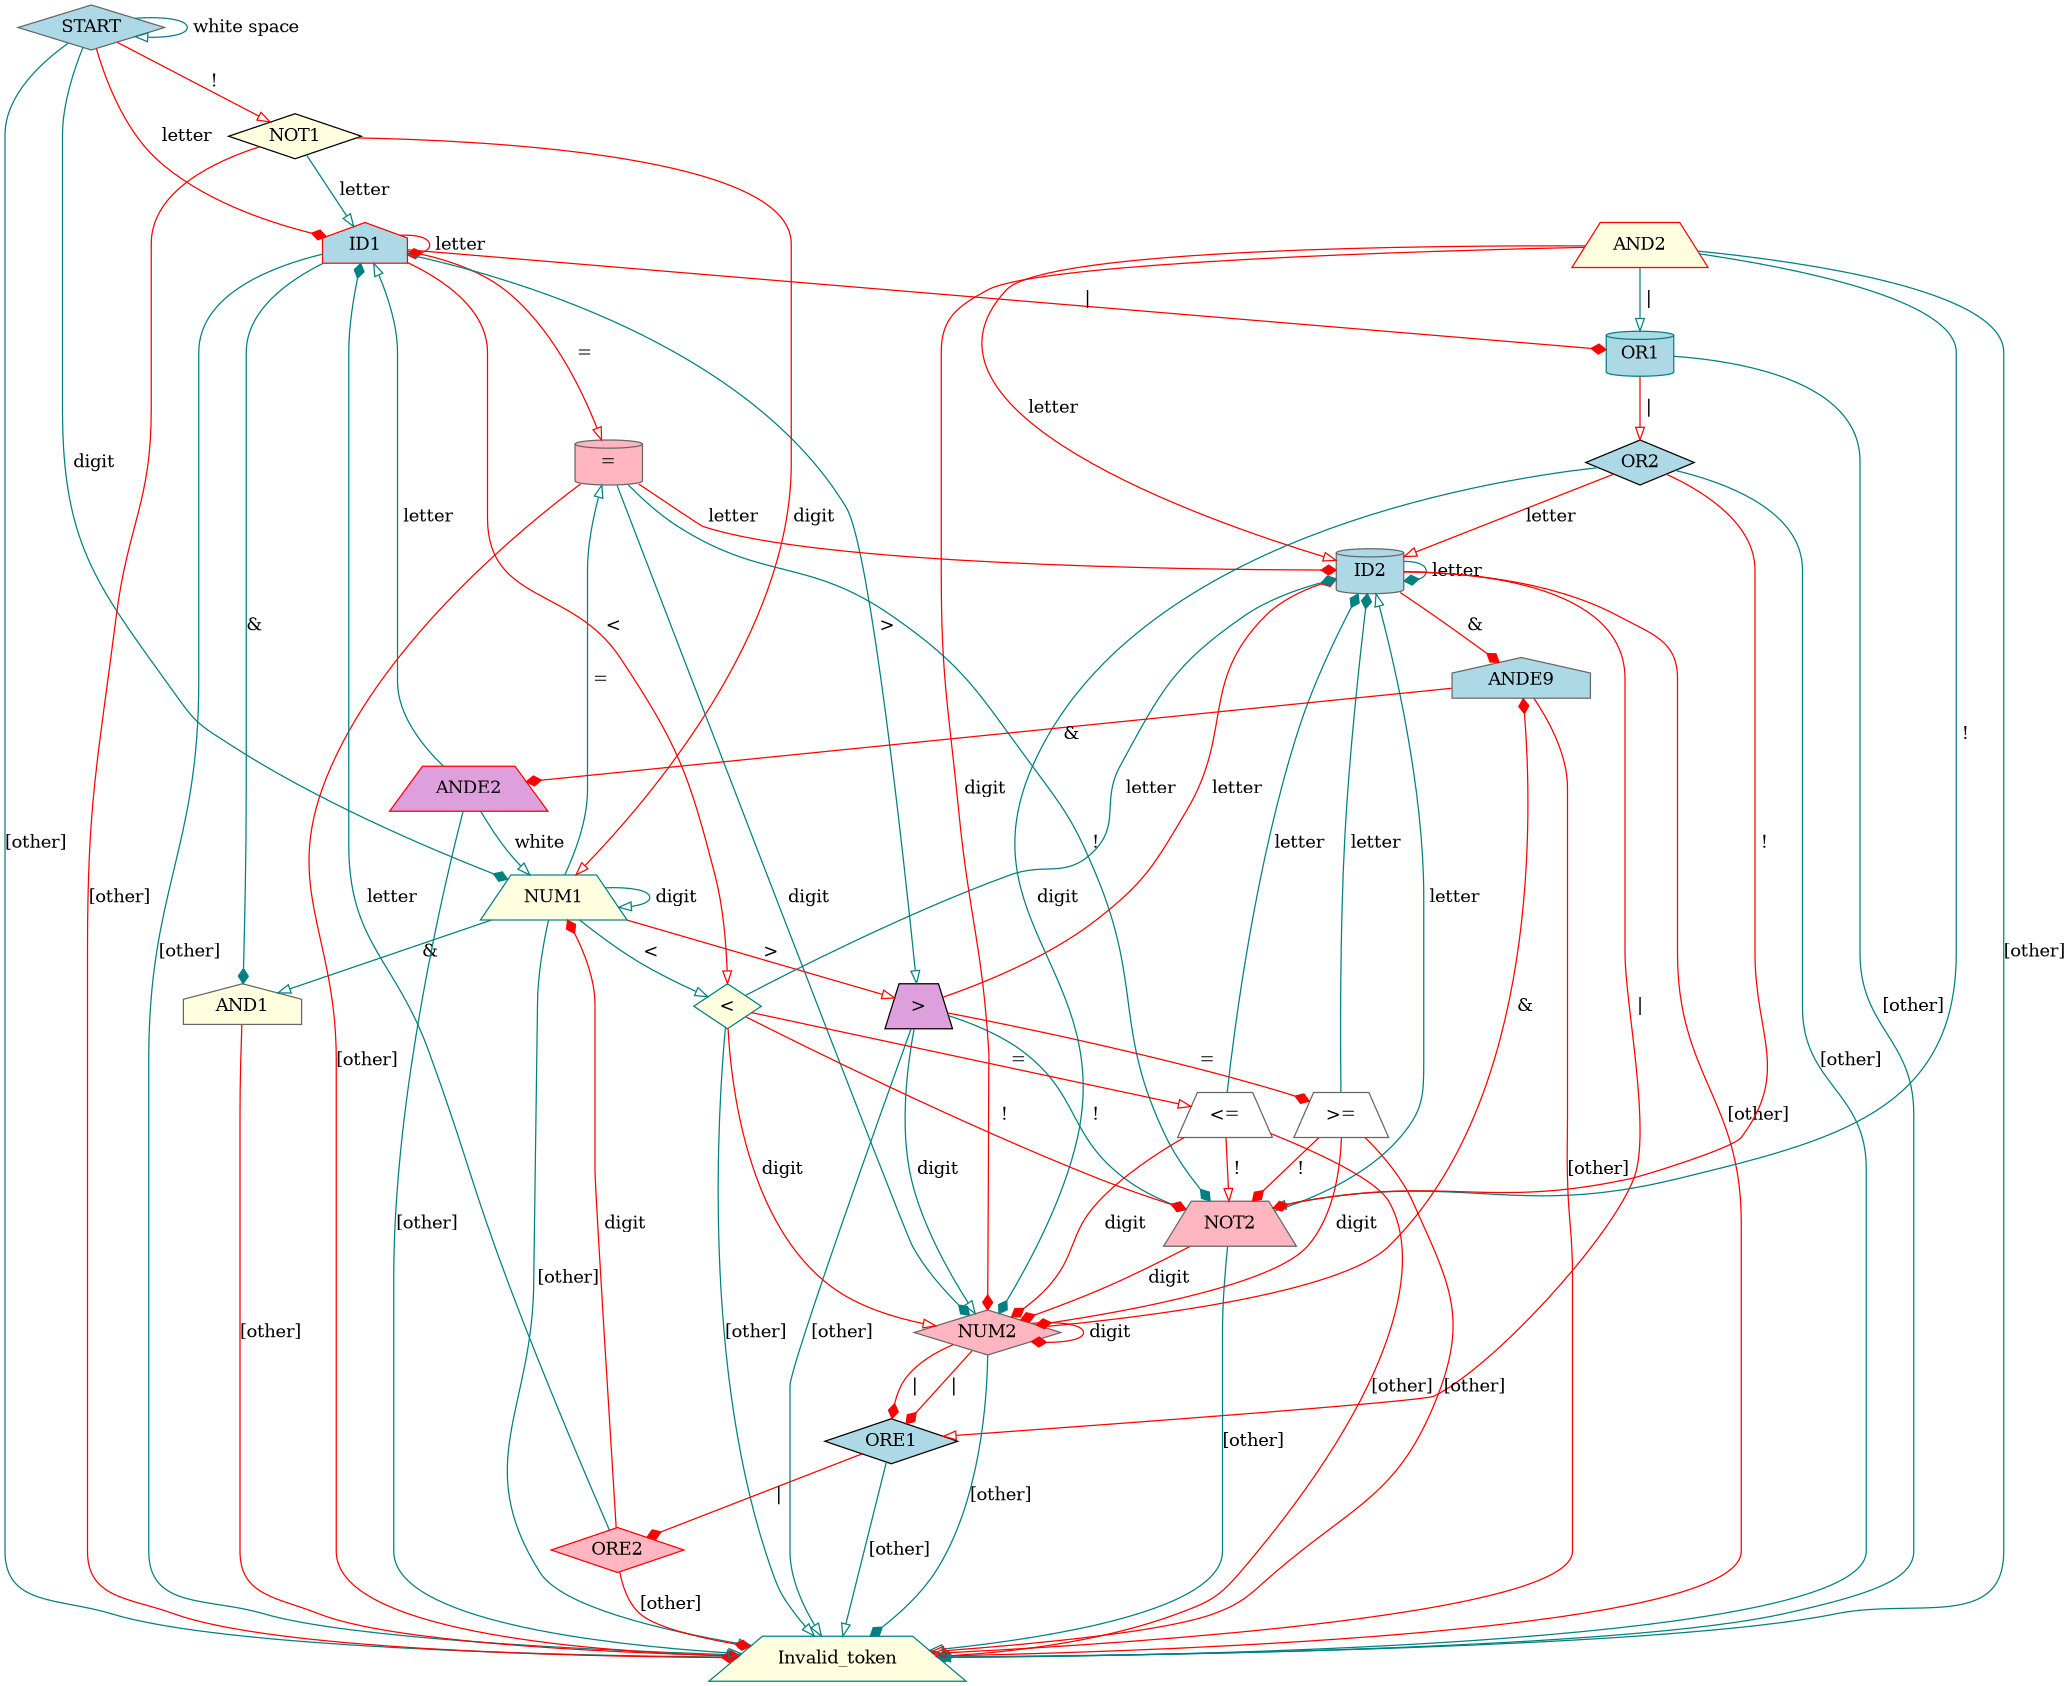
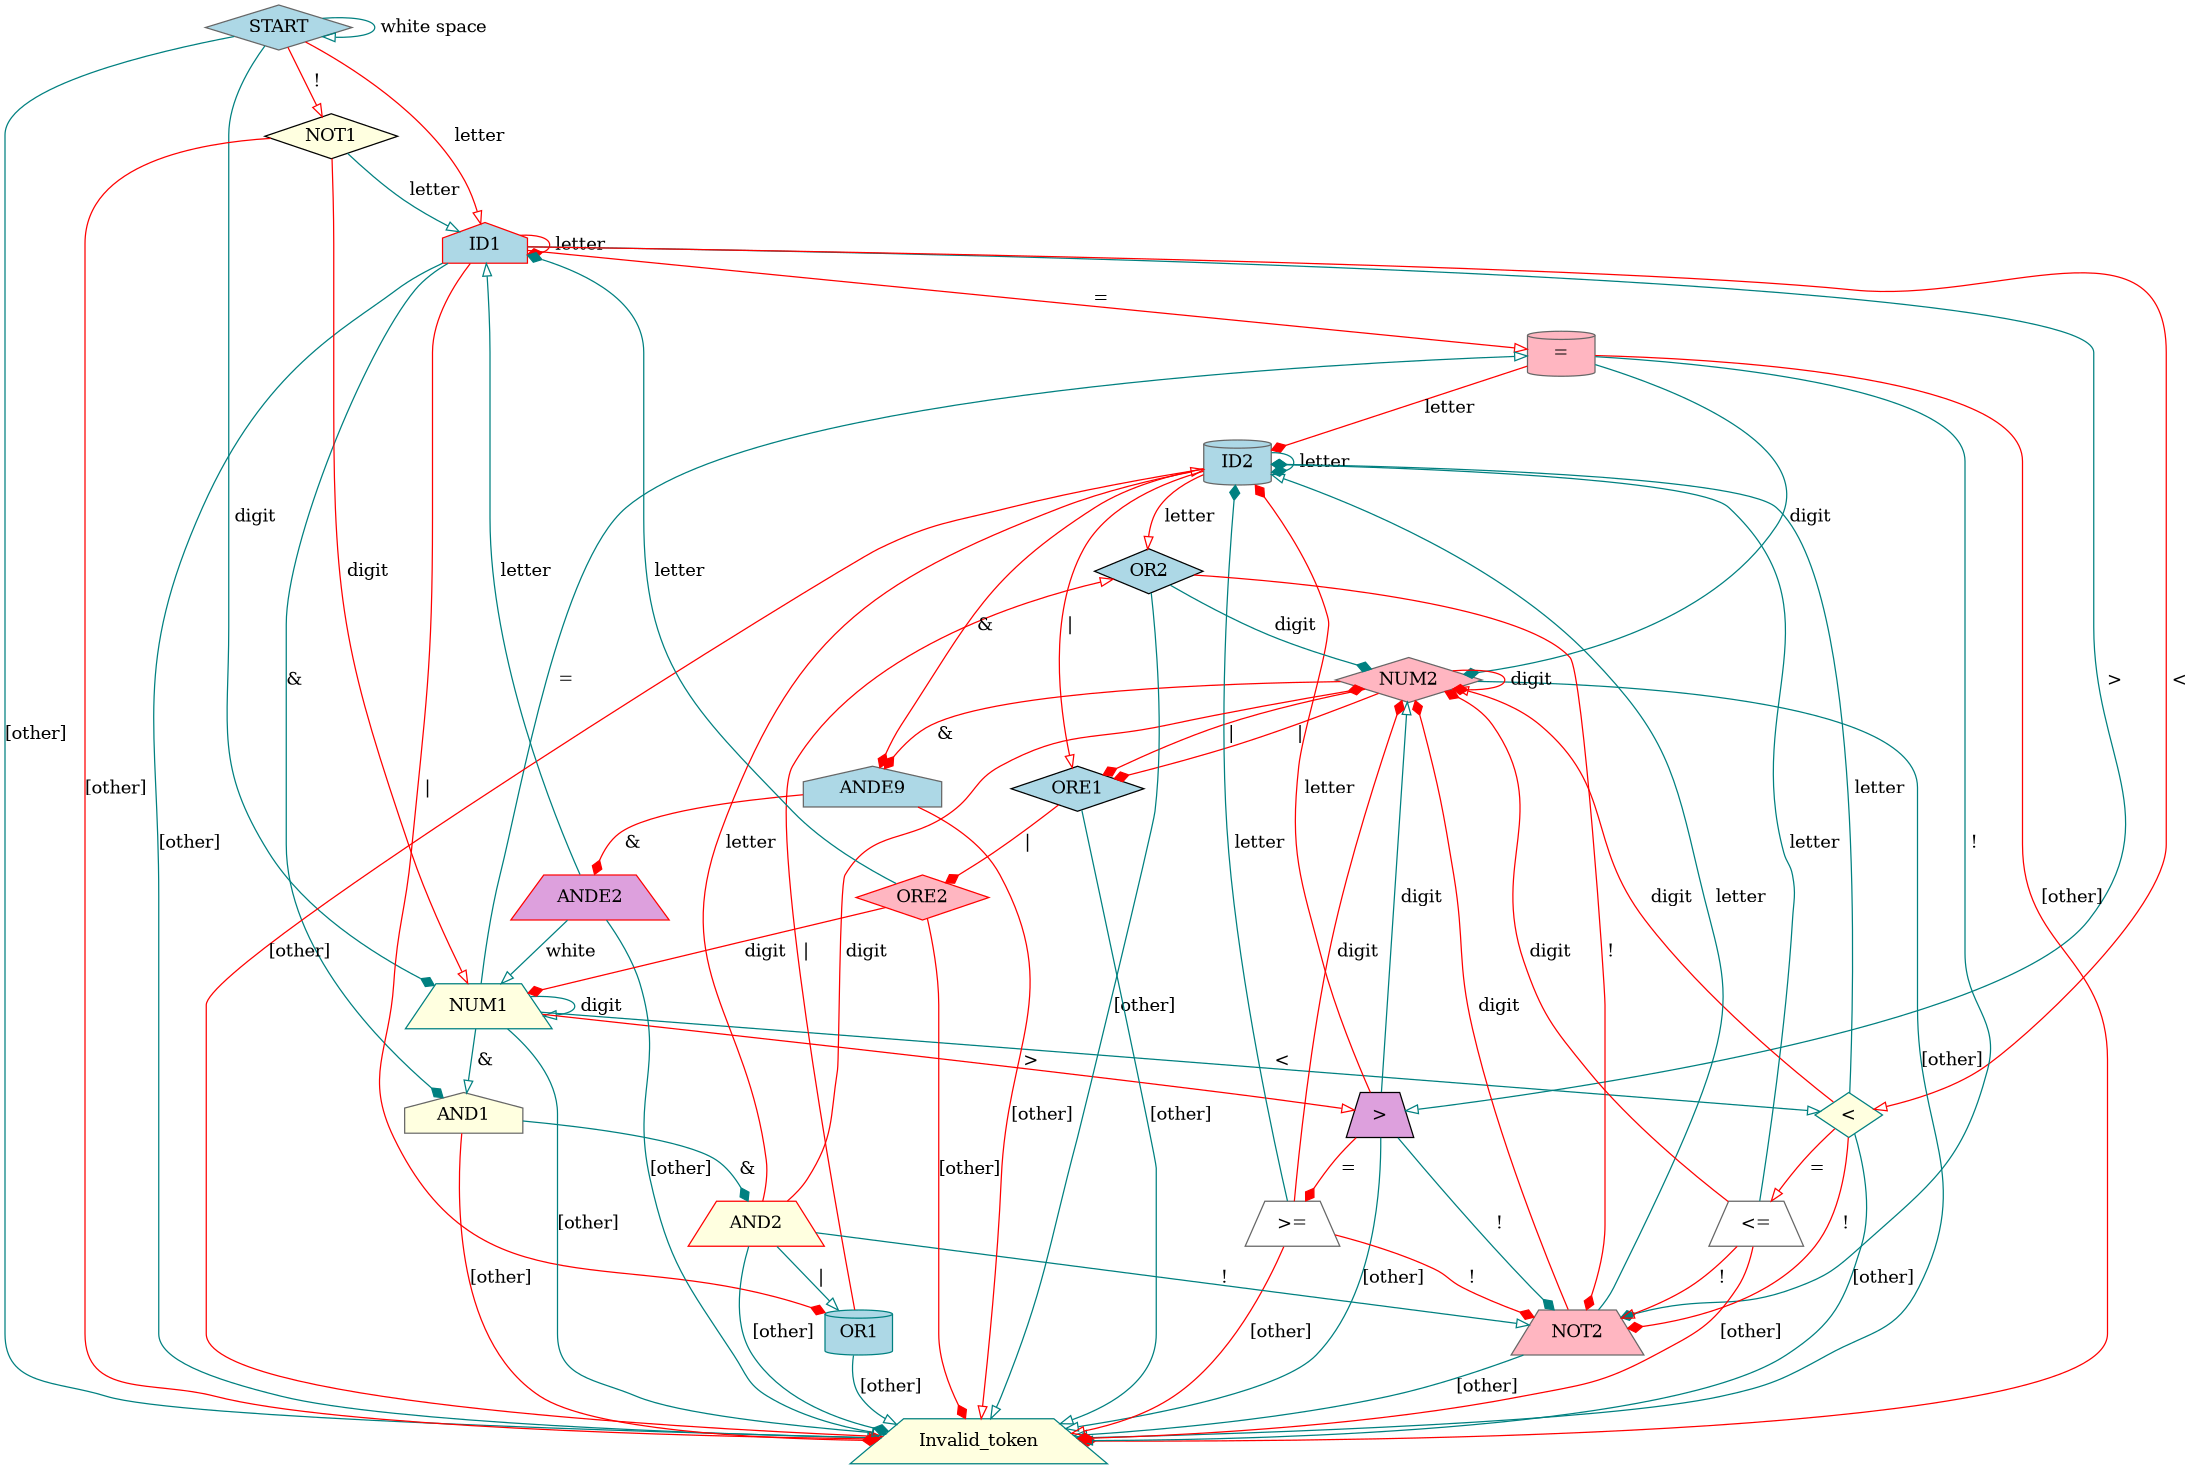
(174, 174) -> (407, 112)
(1515, 513) -> (1167, 498)
none -> (634, 1135)
